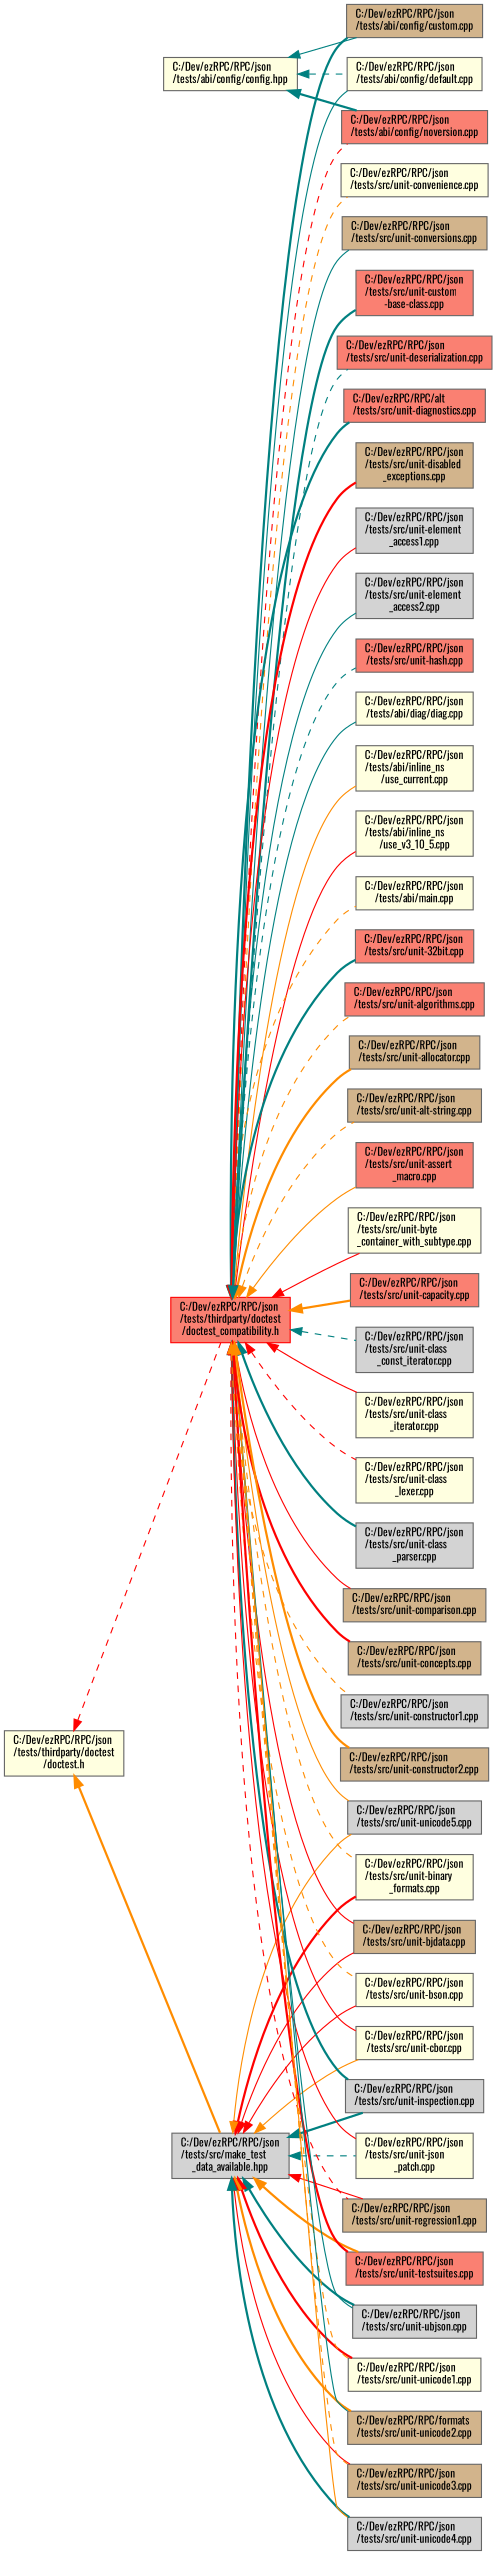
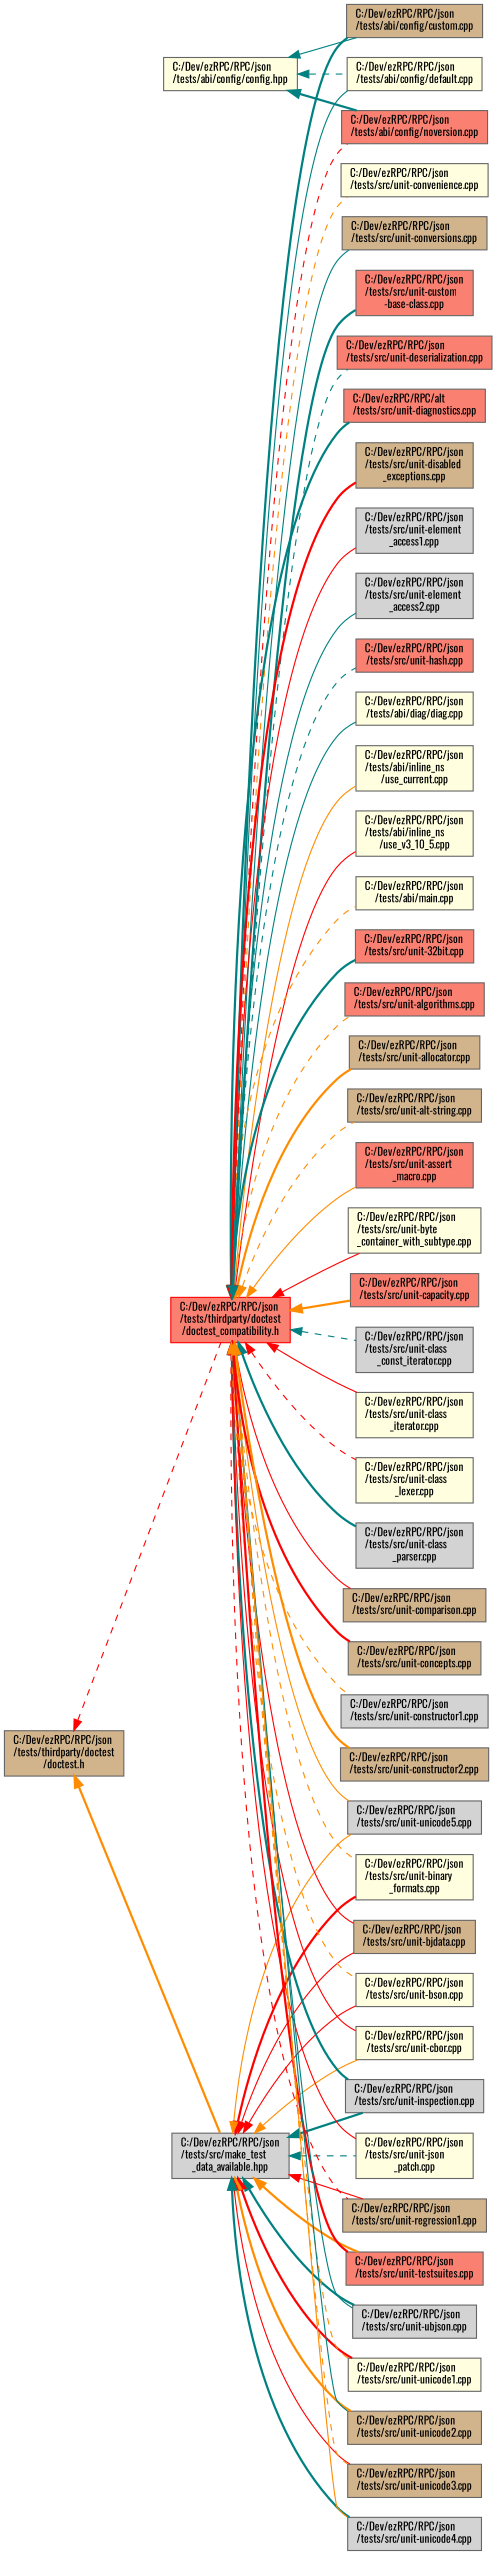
(64, 1753) -> (64, 1753)
(415, 2428) -> (415, 2428)
